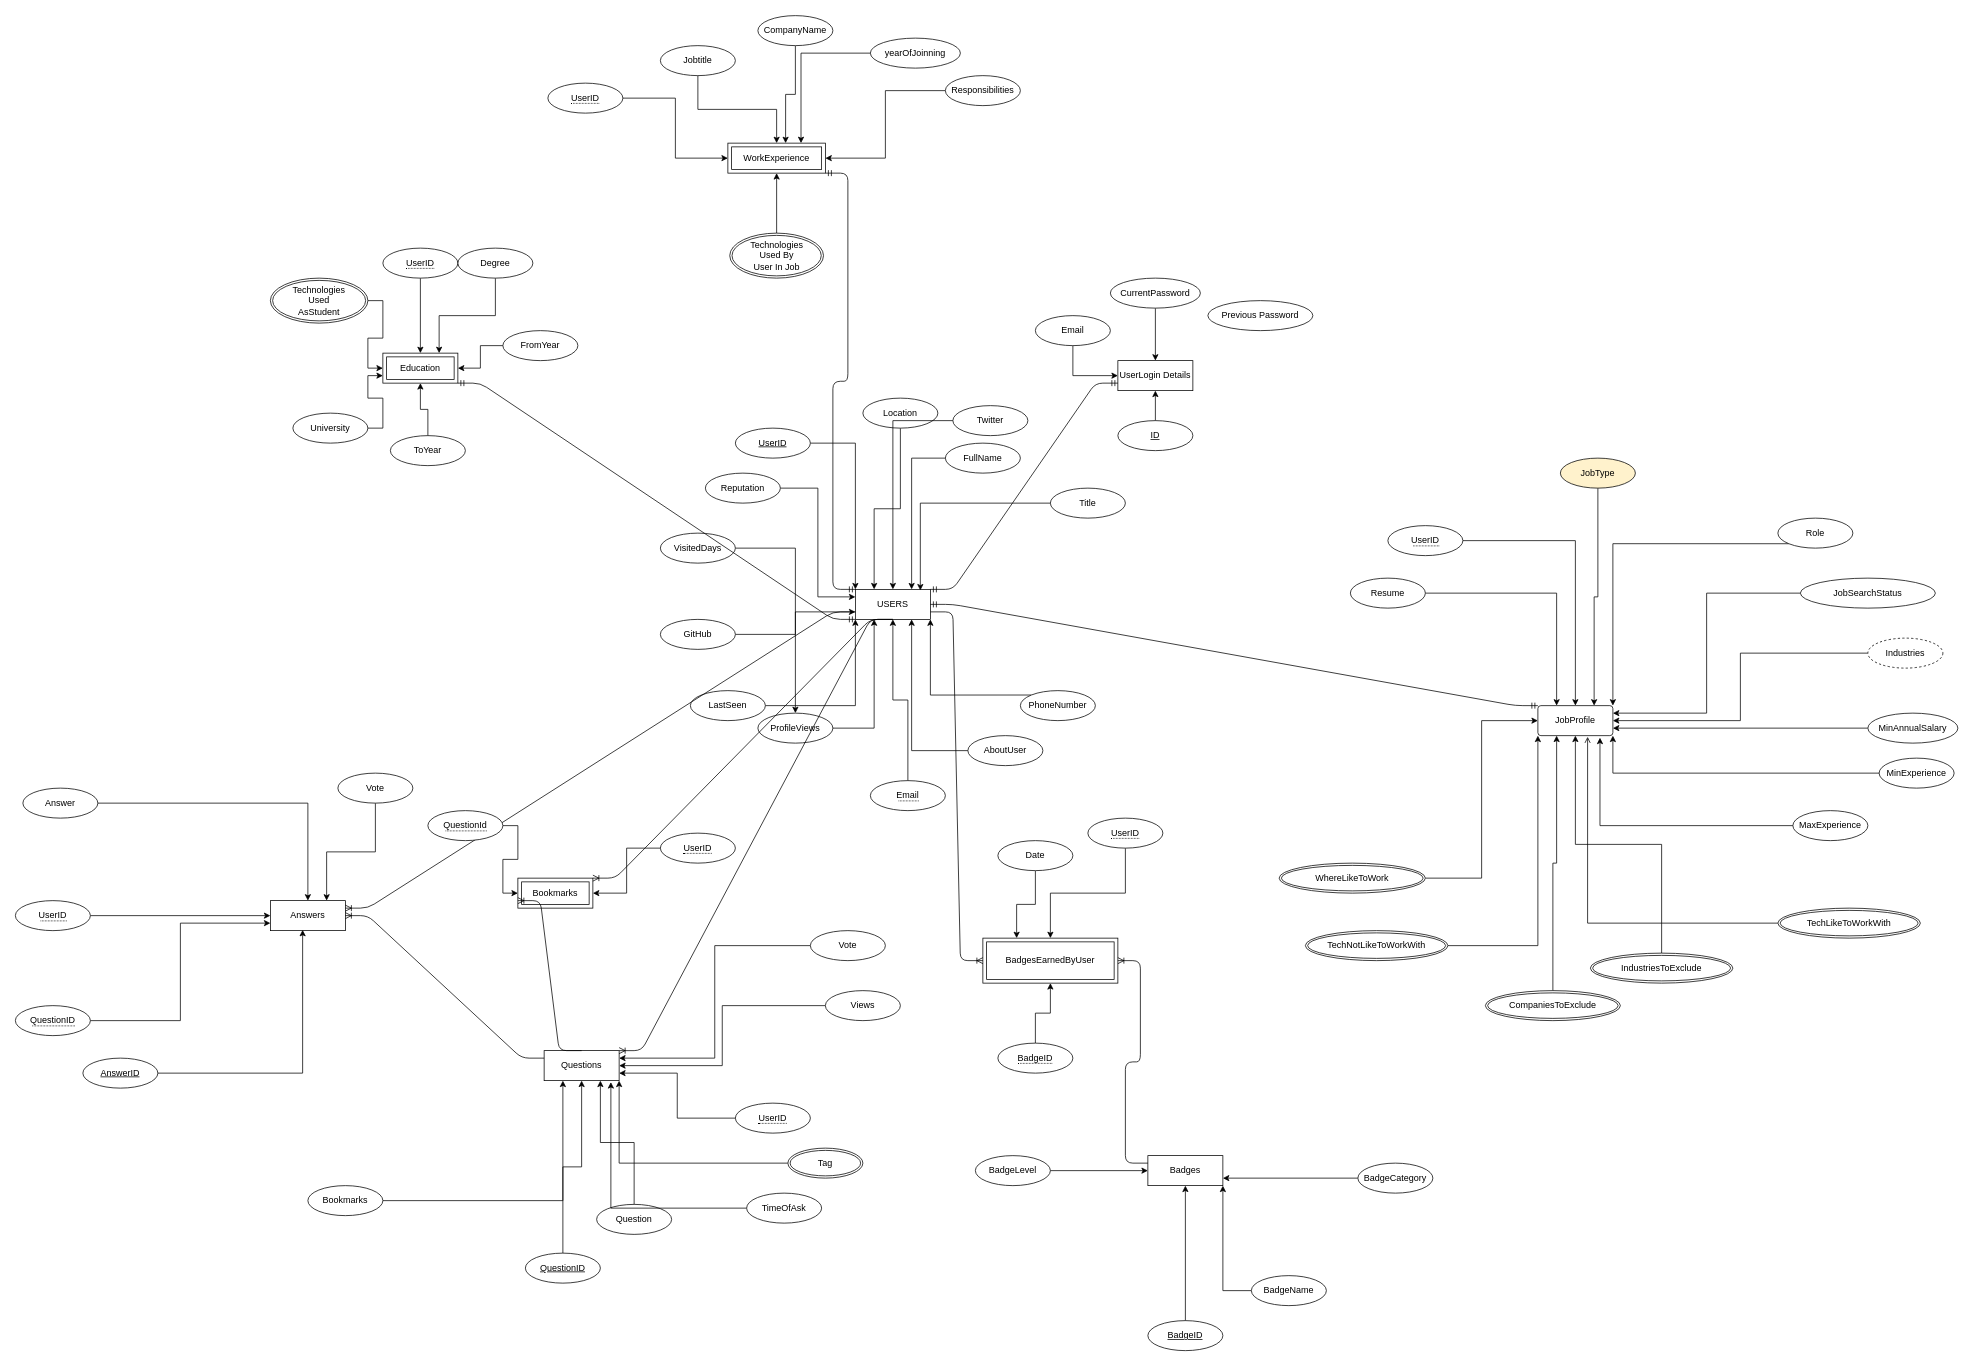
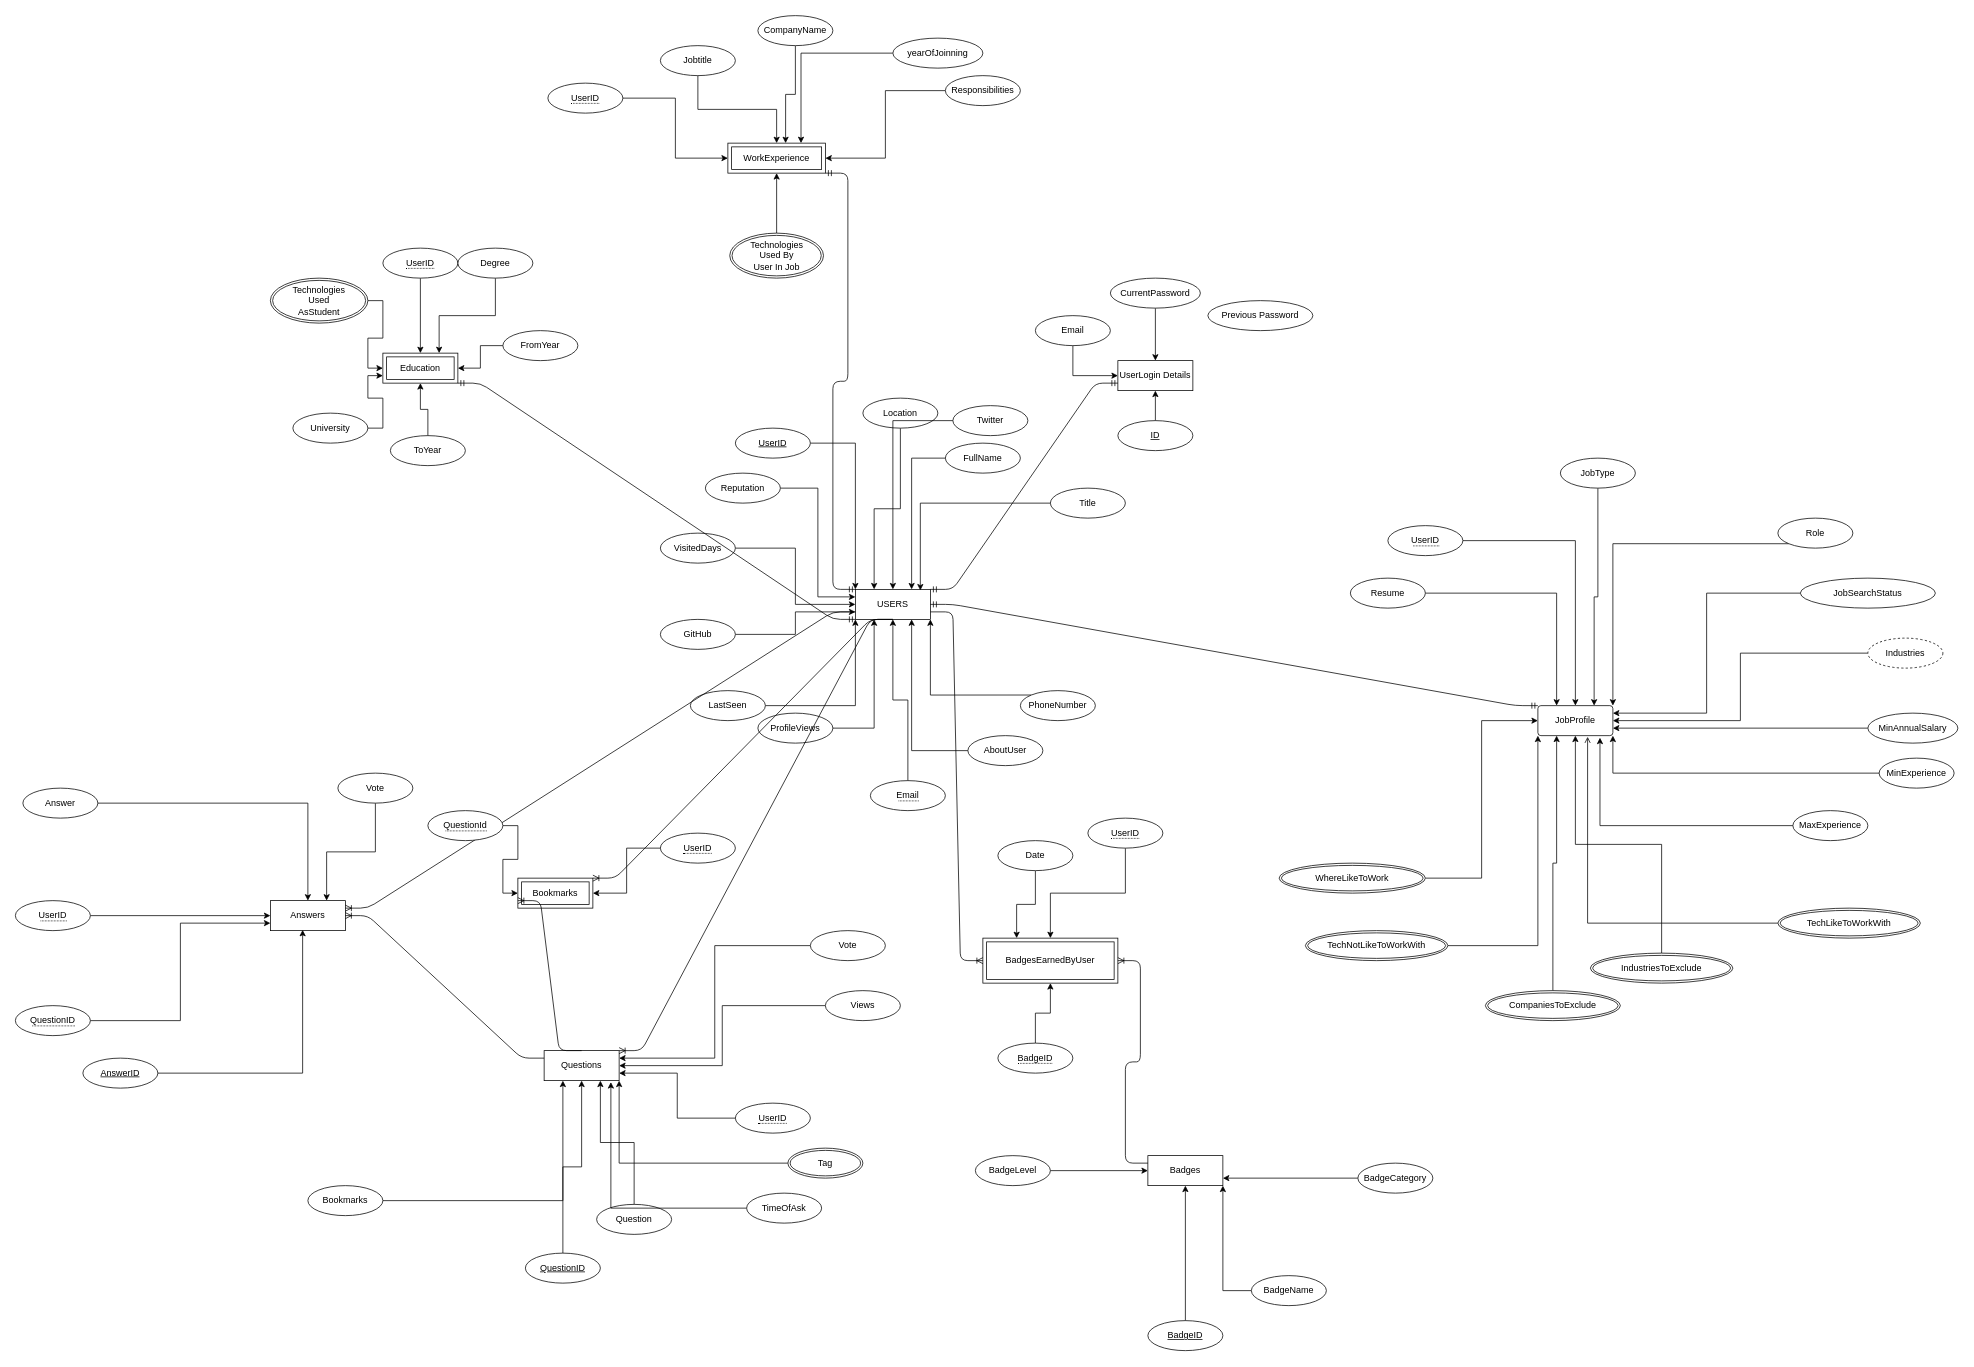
(915, 53) -> (938, 53)
(1598, 473) -> (1598, 473)
(795, 672) -> (821, 604)
